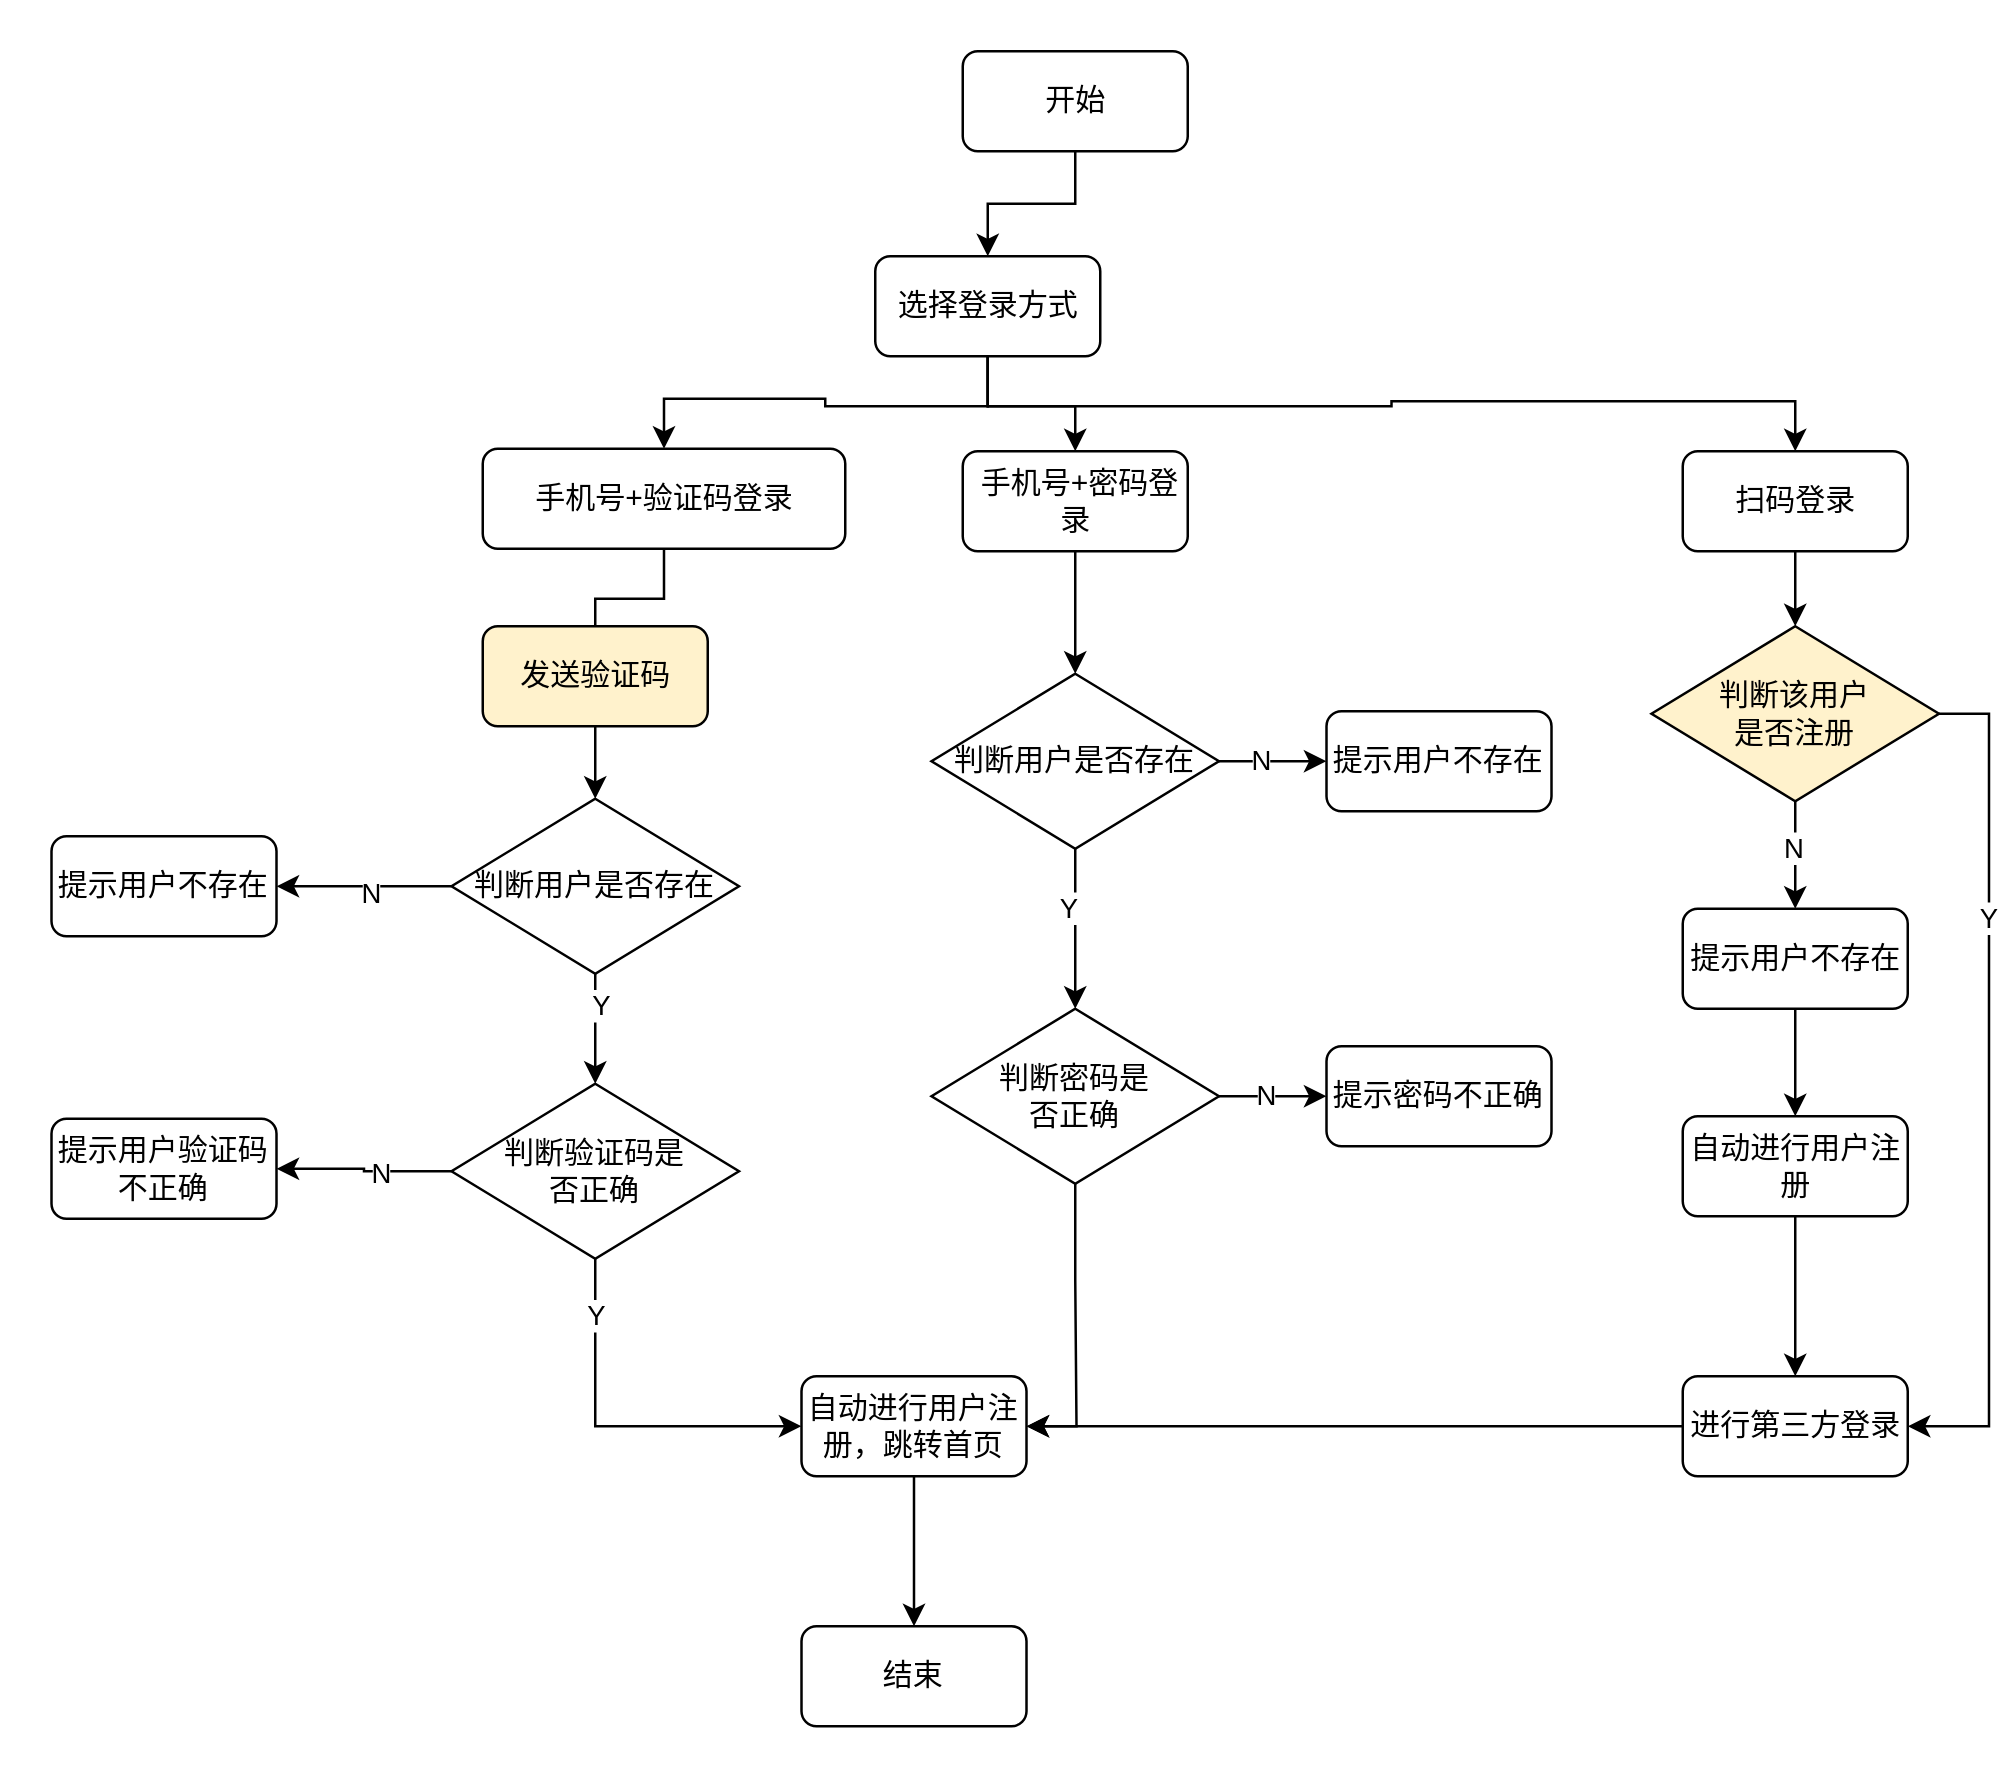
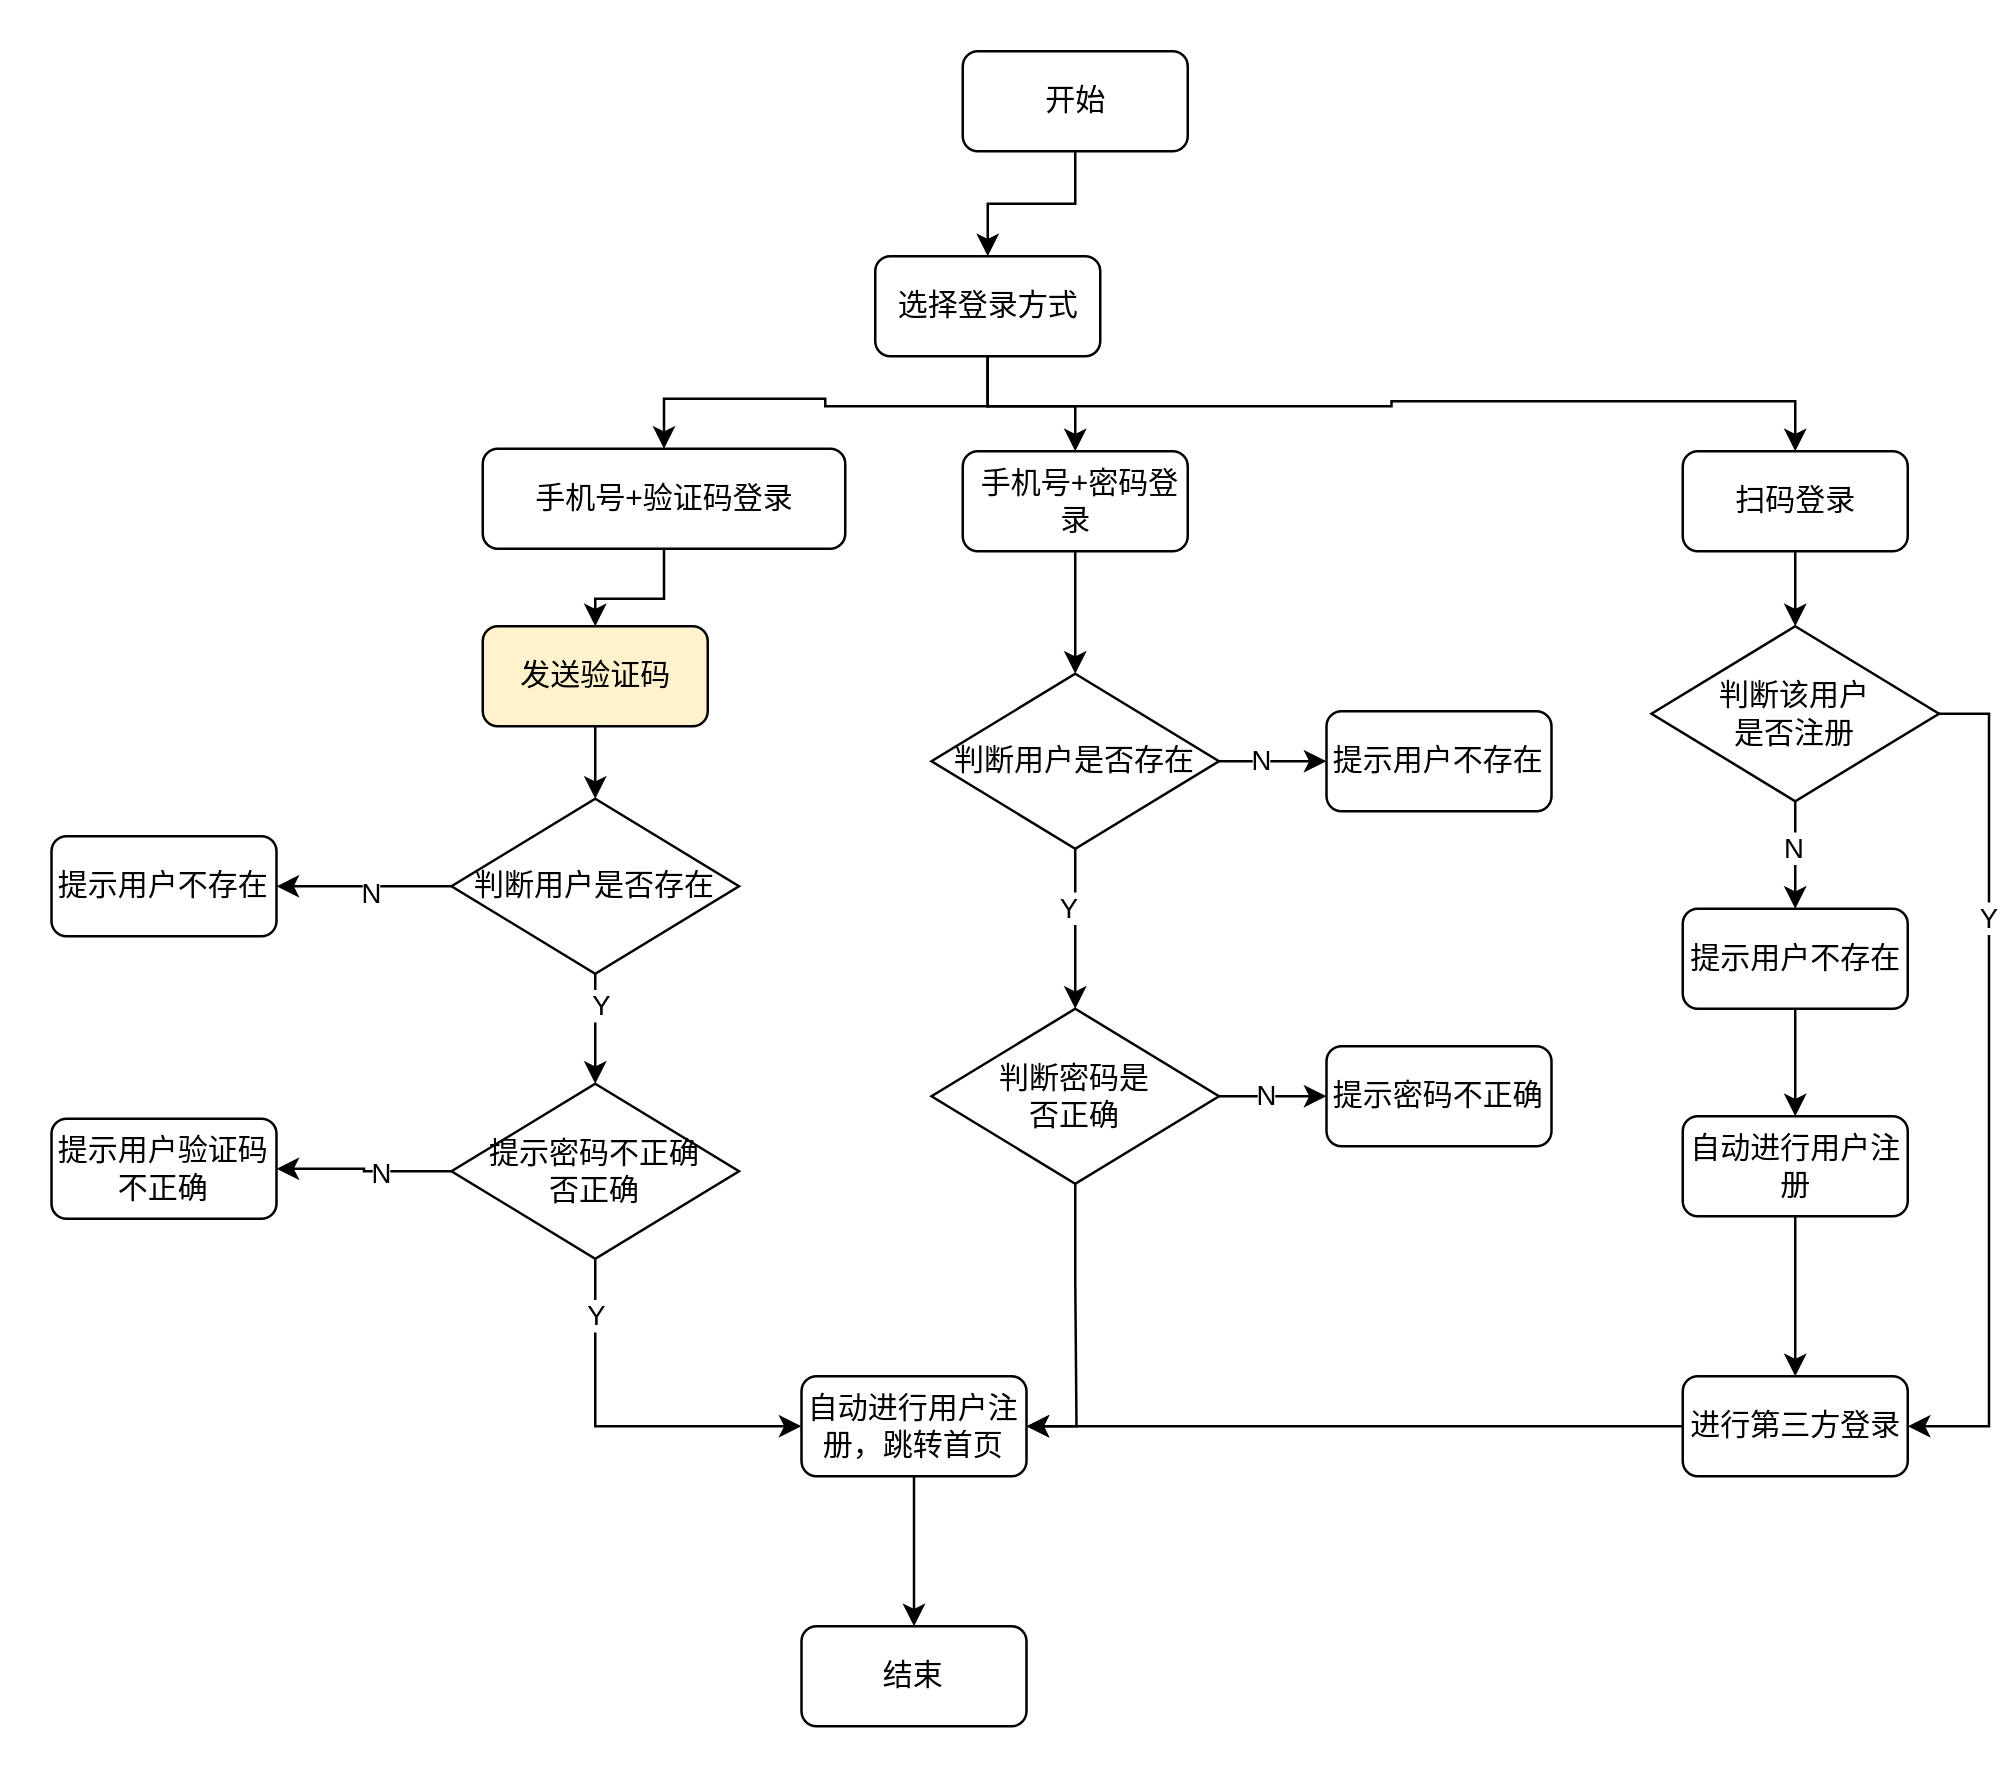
(595, 615) -> (595, 608)
(1795, 714) -> (1795, 714)
(595, 1171) -> (595, 1171)
